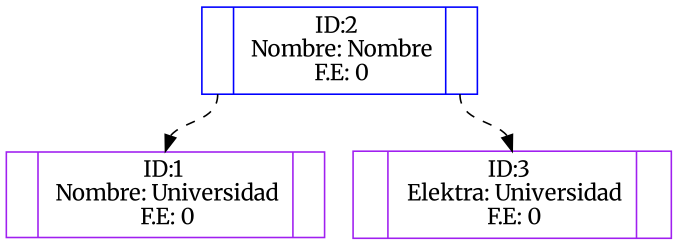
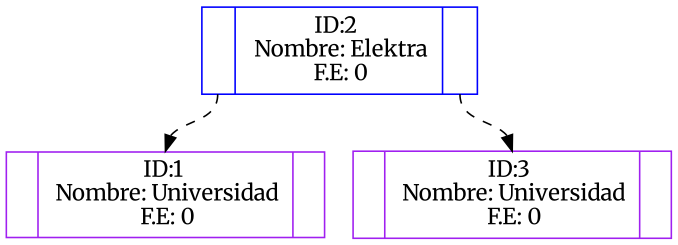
(340, 50) -> (339, 50)
(512, 194) -> (512, 194)
